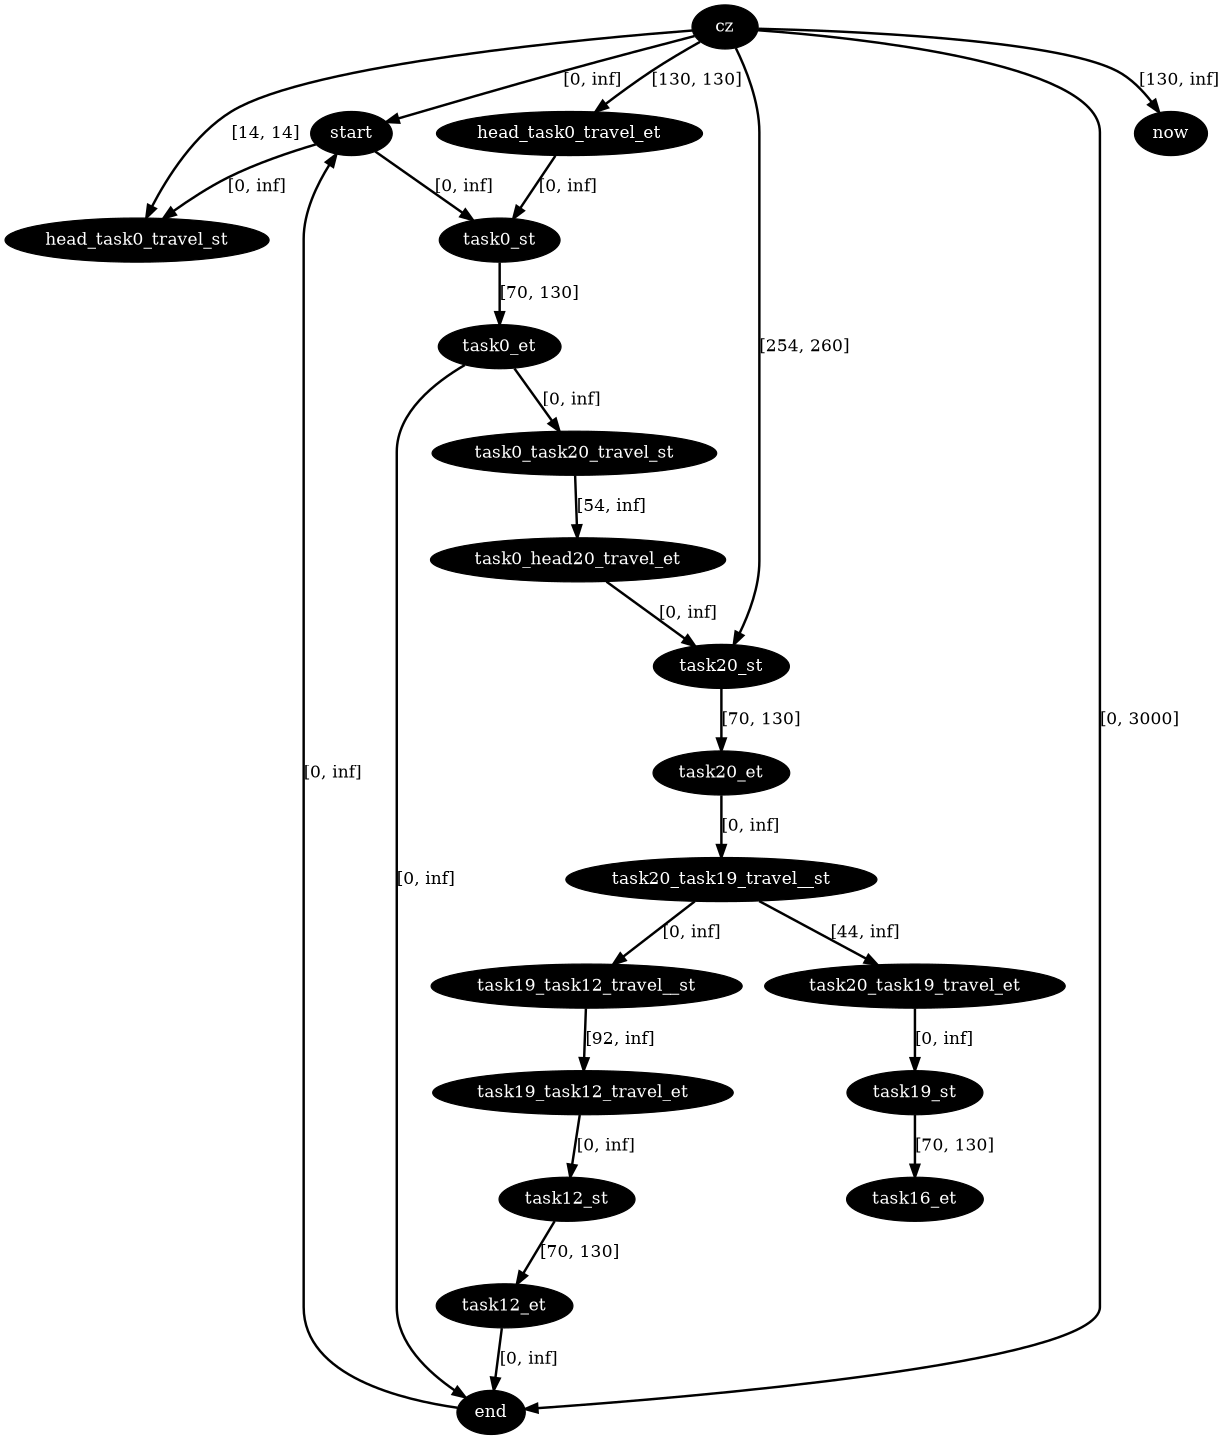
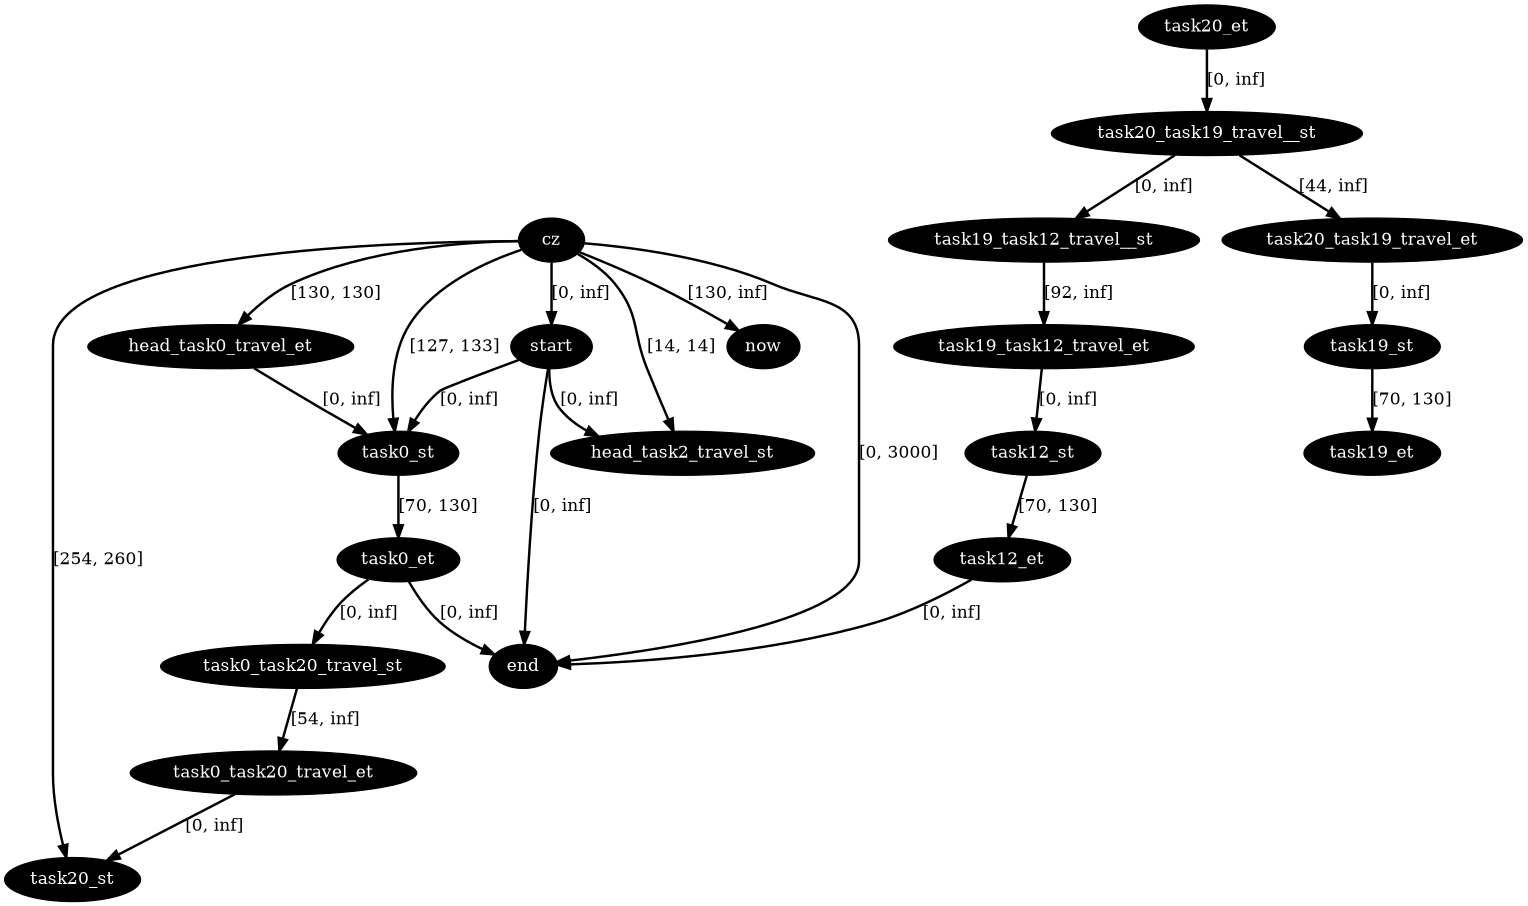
(137, 240) -> (683, 453)
none -> (422, 309)
(578, 560) -> (273, 773)
(721, 714) -> none
(304, 833) -> (533, 500)
(915, 1199) -> (1372, 453)
